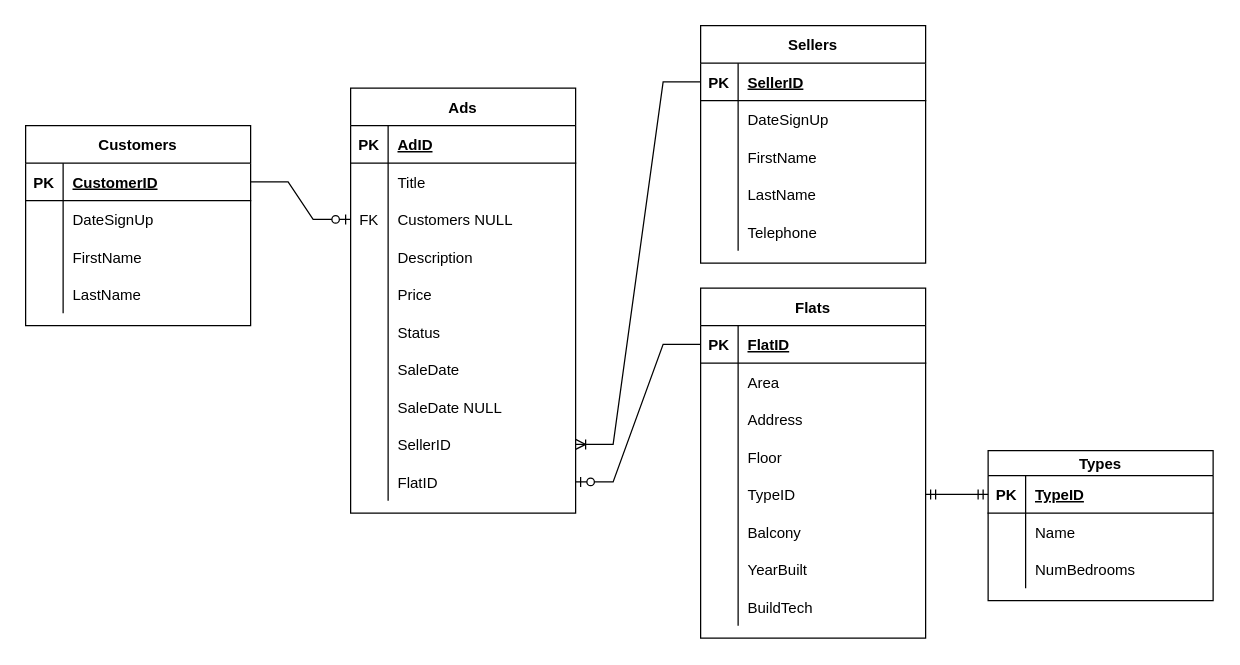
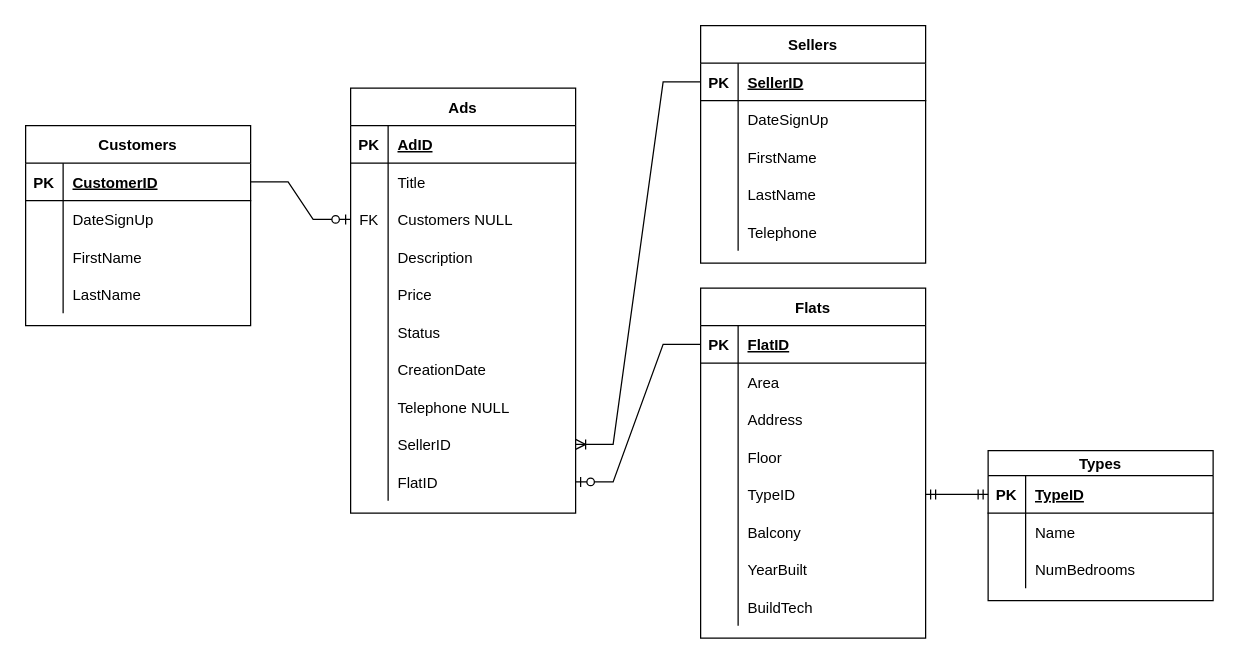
(429, 370) -> (446, 370)
(448, 408) -> (452, 408)
